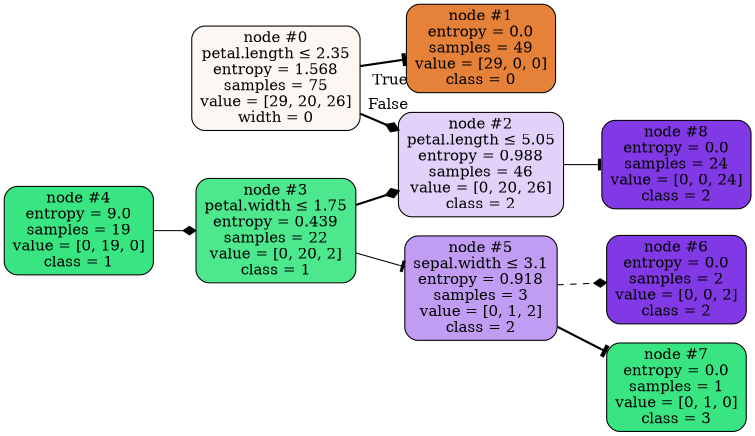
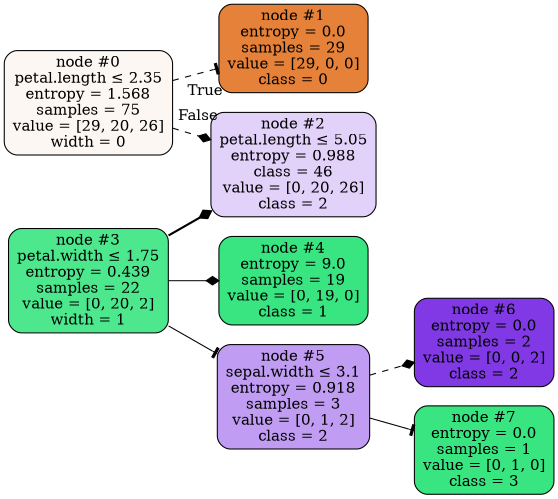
(481, 48) -> (293, 48)
(381, 63) -> (193, 75)
(373, 119) -> (185, 132)
(676, 165) -> none
(481, 172) -> (293, 172)
(168, 231) -> (187, 281)
(276, 270) -> (88, 320)
(580, 338) -> (389, 424)
